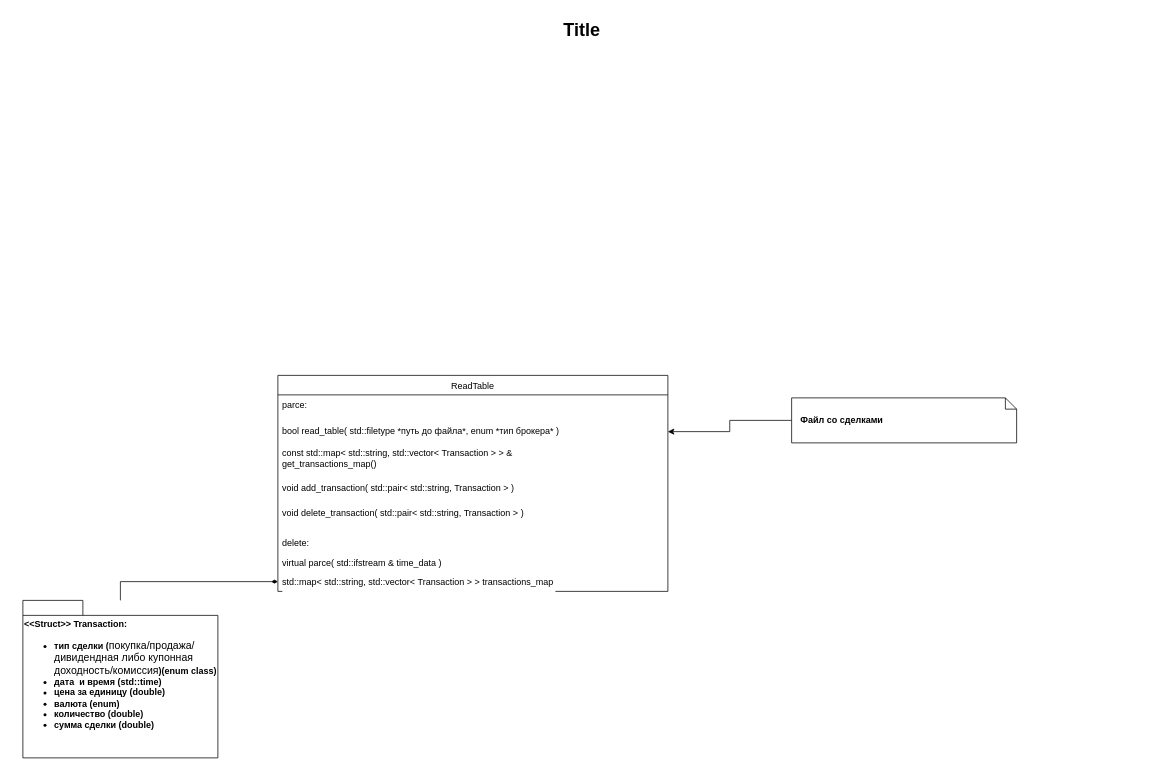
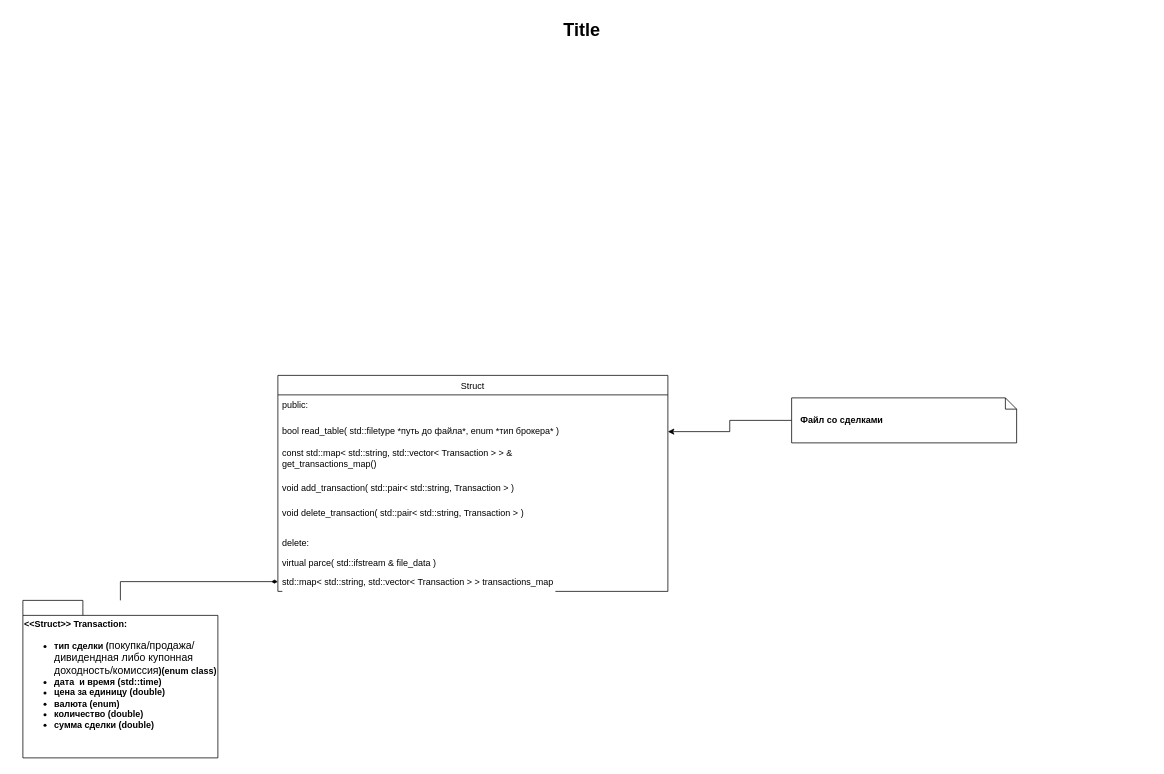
(473, 386) -> (473, 386)
(296, 405) -> (296, 405)
(375, 563) -> (374, 563)
